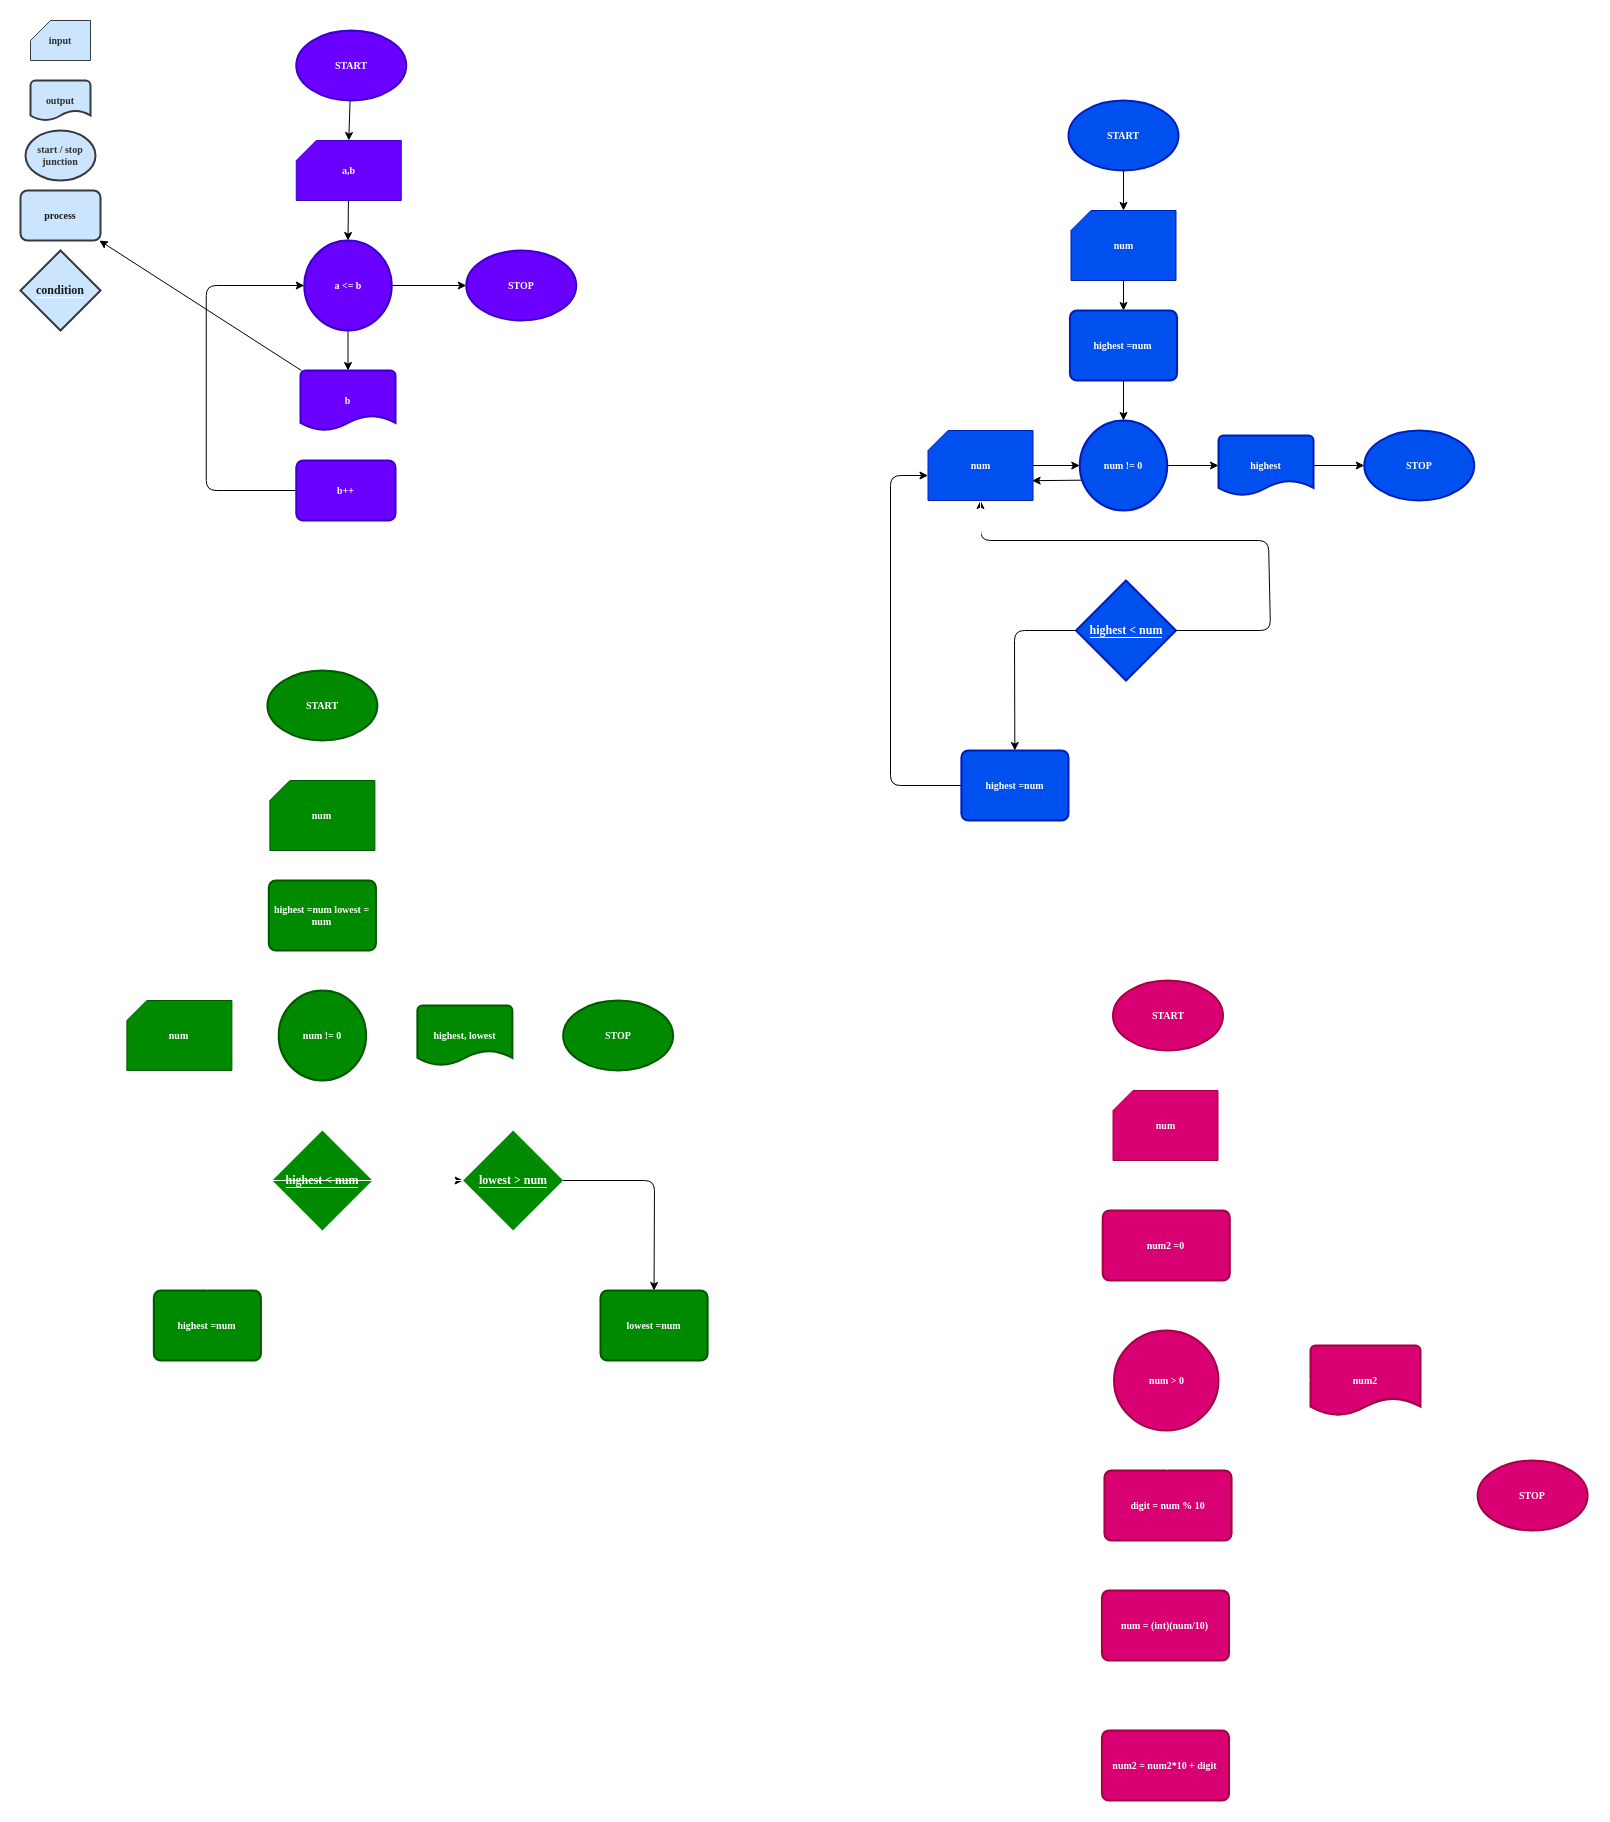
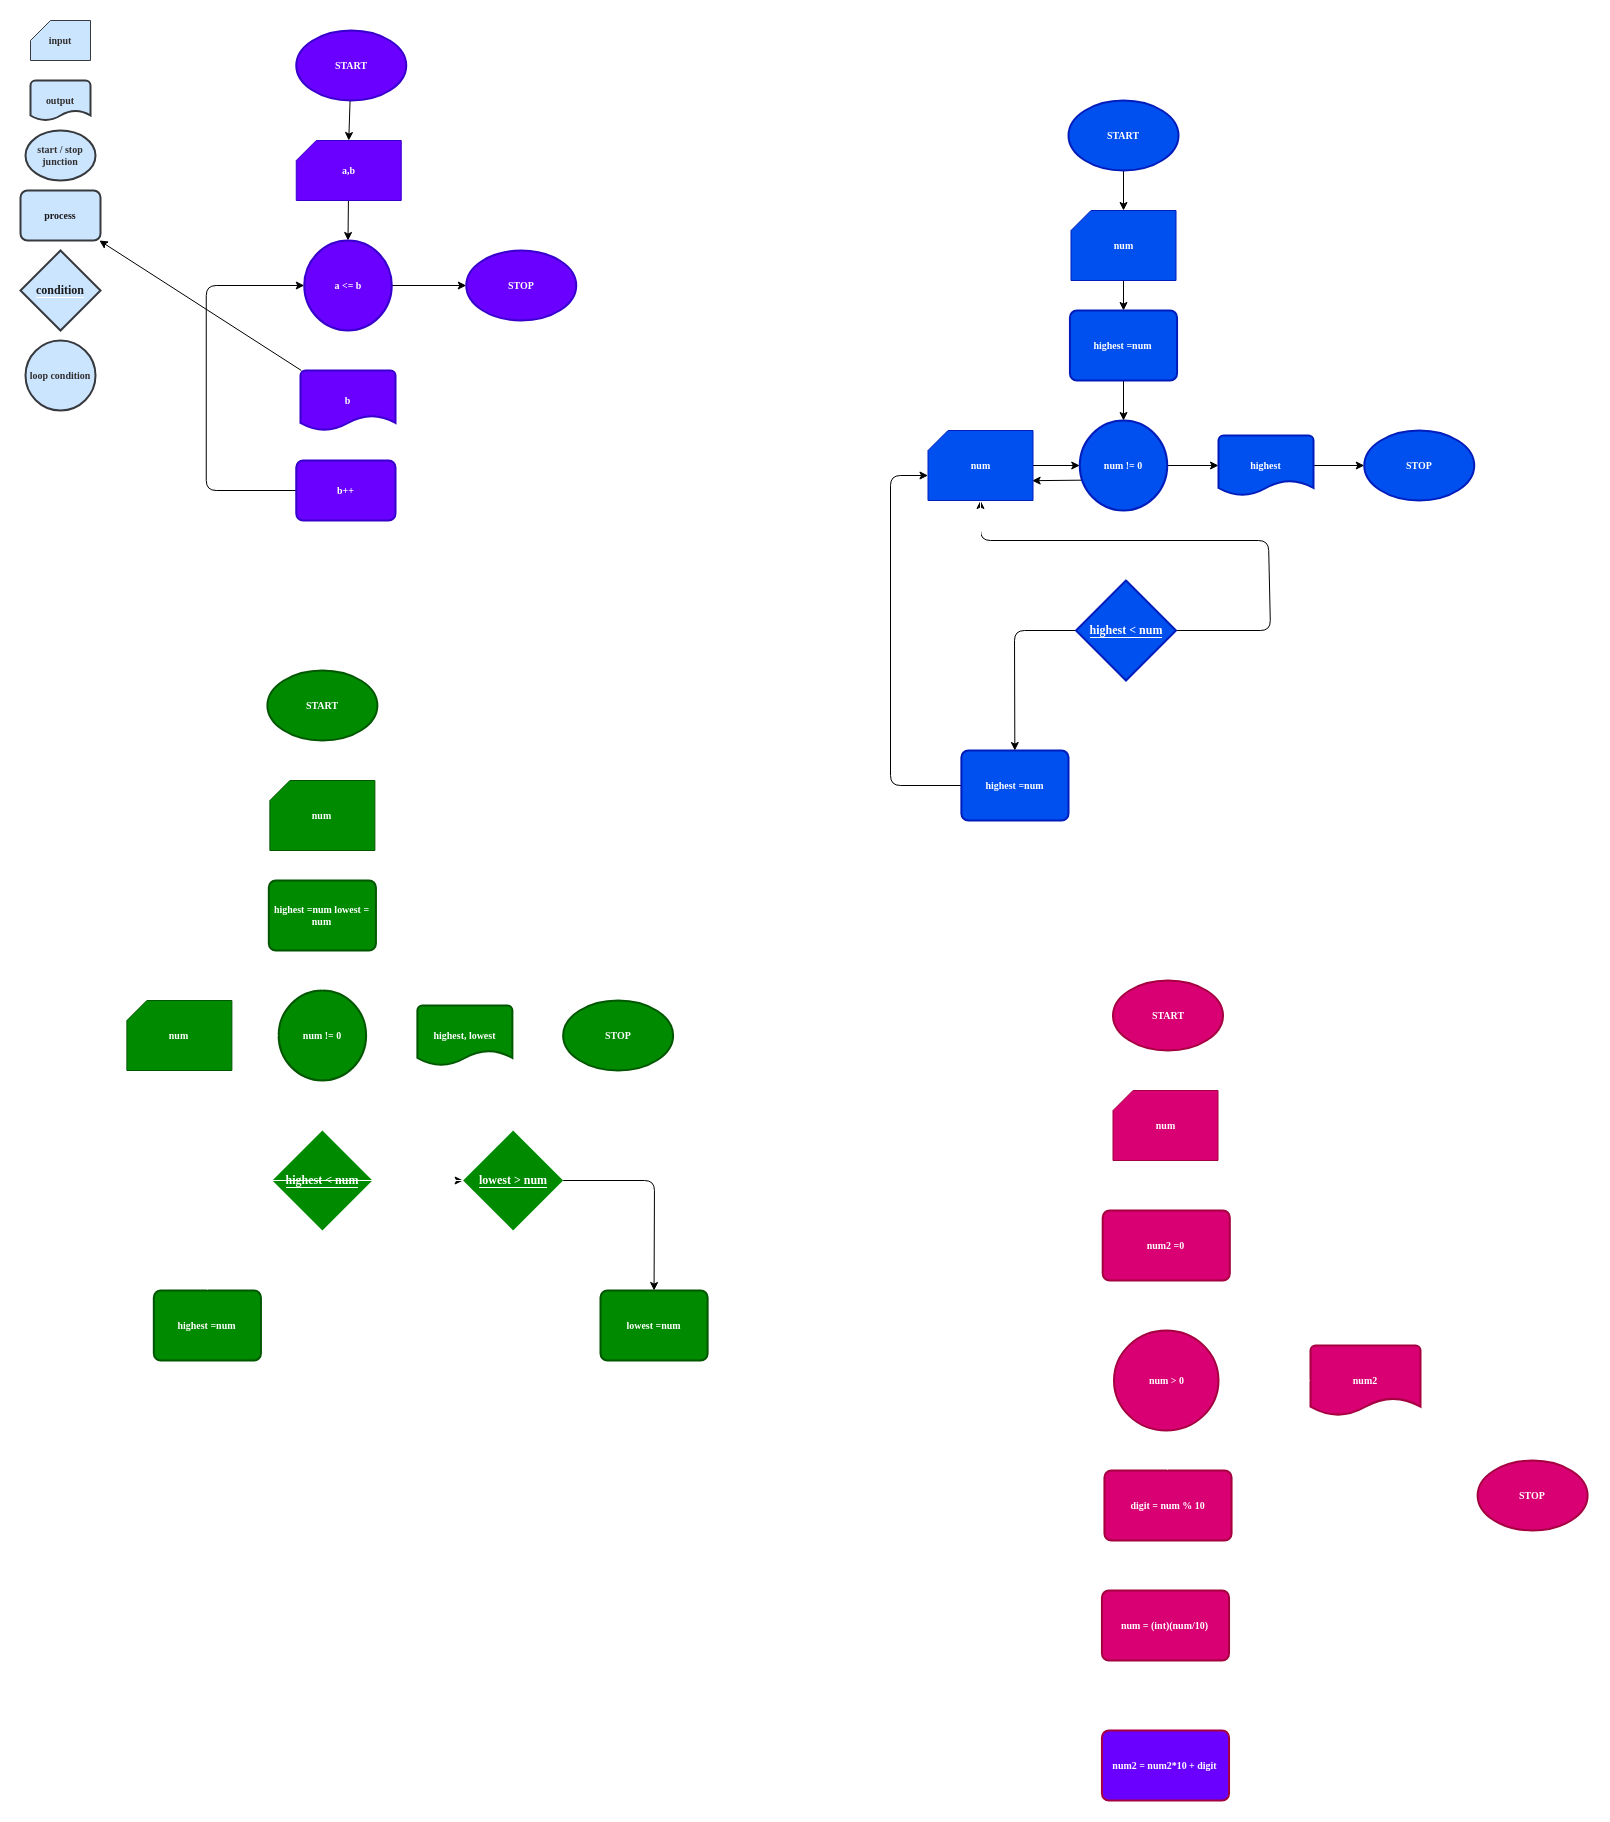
(348, 347) -> none
none -> (61, 376)
(1166, 1766) -> (1166, 1766)
